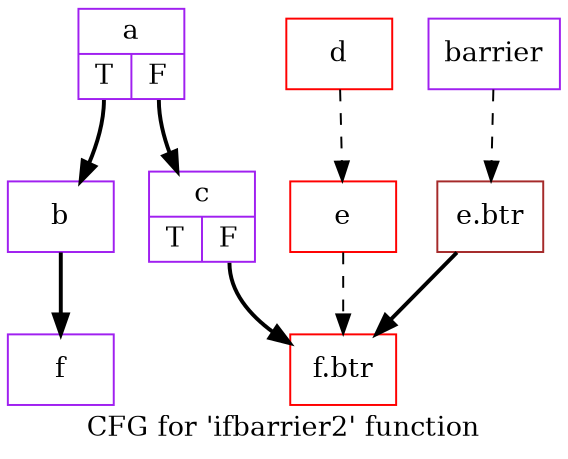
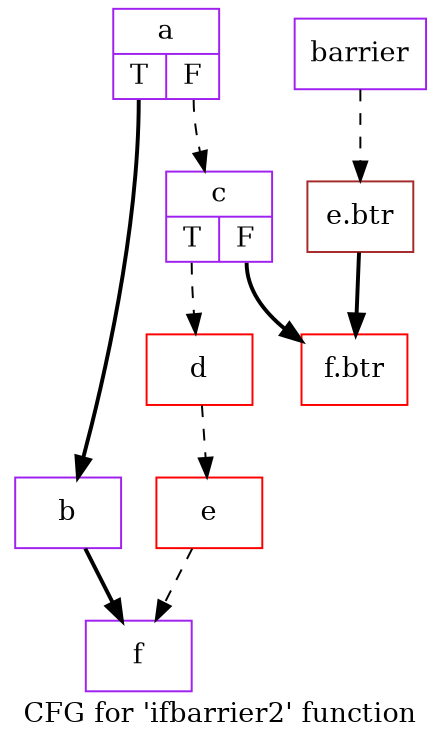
(162, 127) -> (195, 126)
(343, 283) -> (179, 576)
none -> (192, 288)
